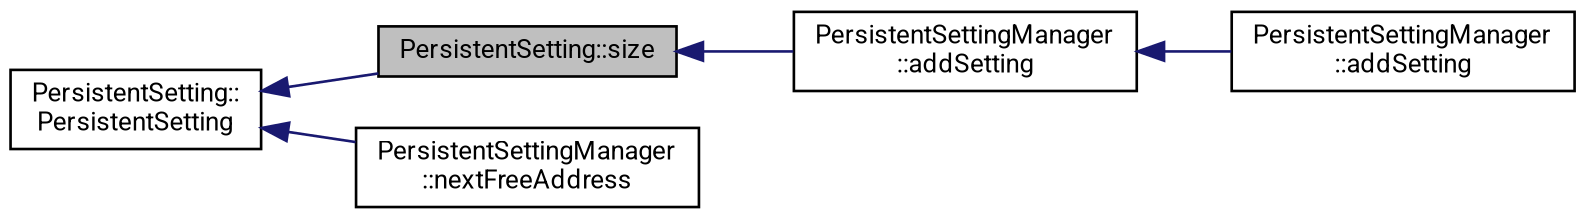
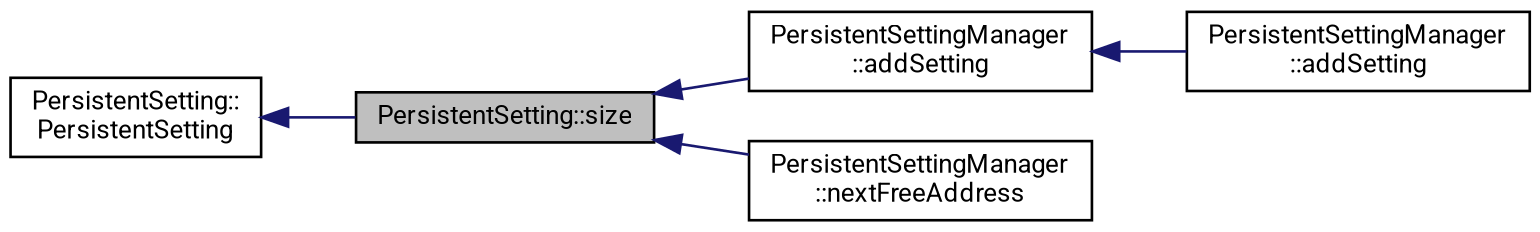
(322, 137) -> (715, 149)
